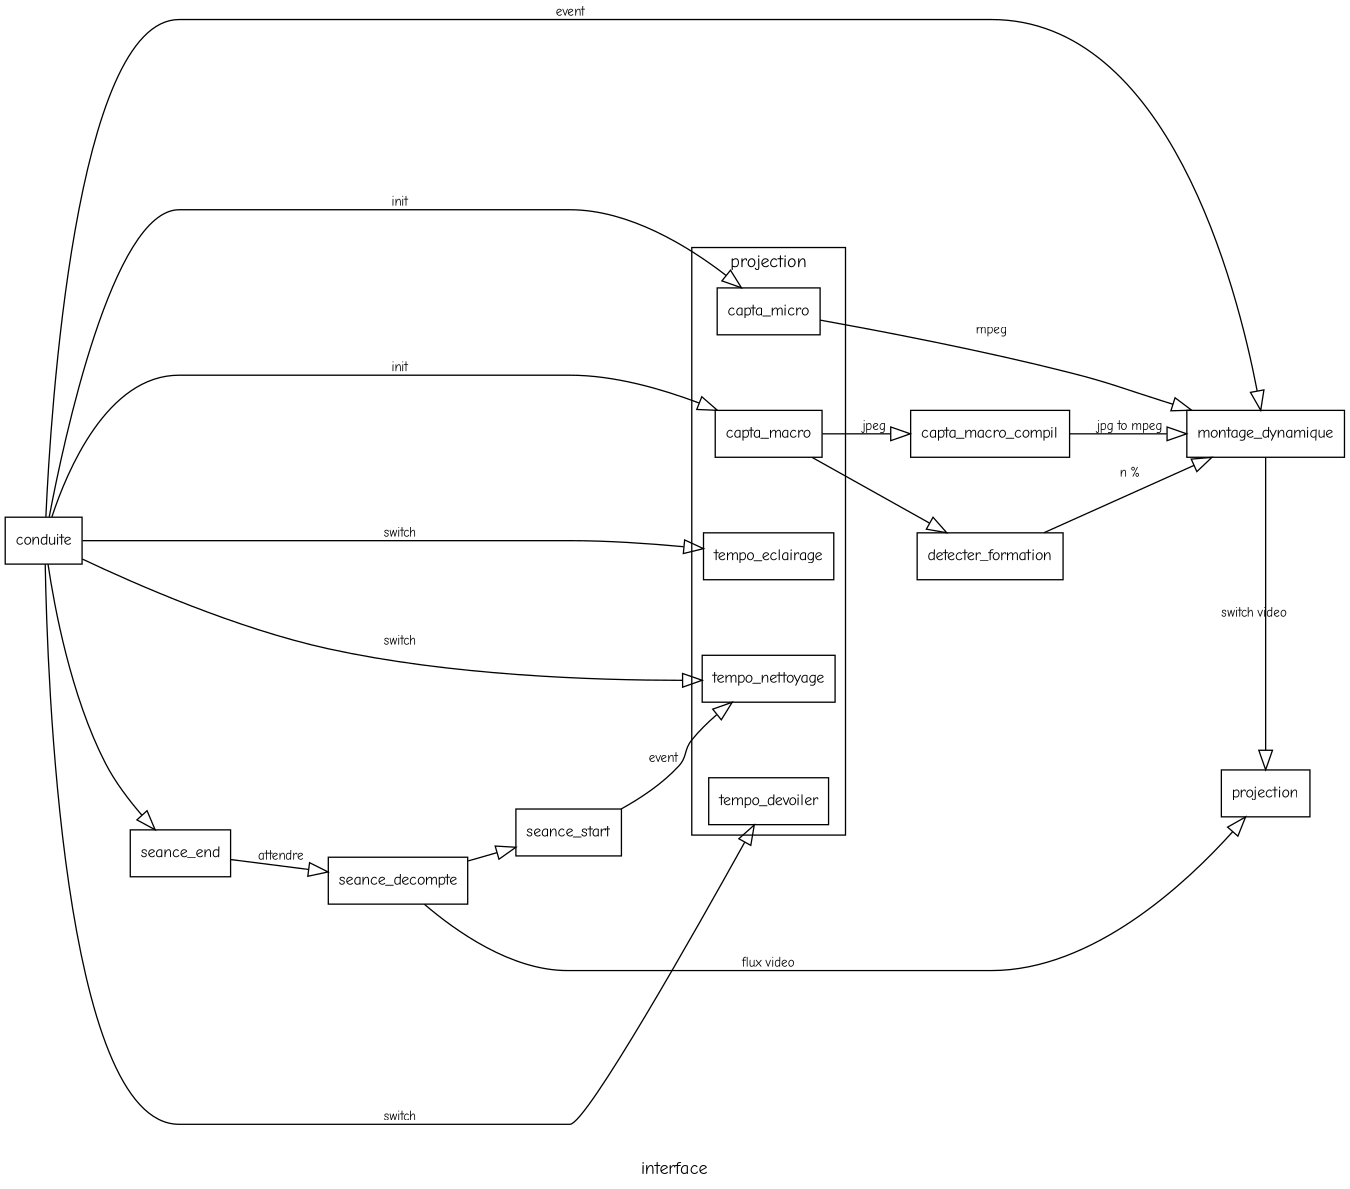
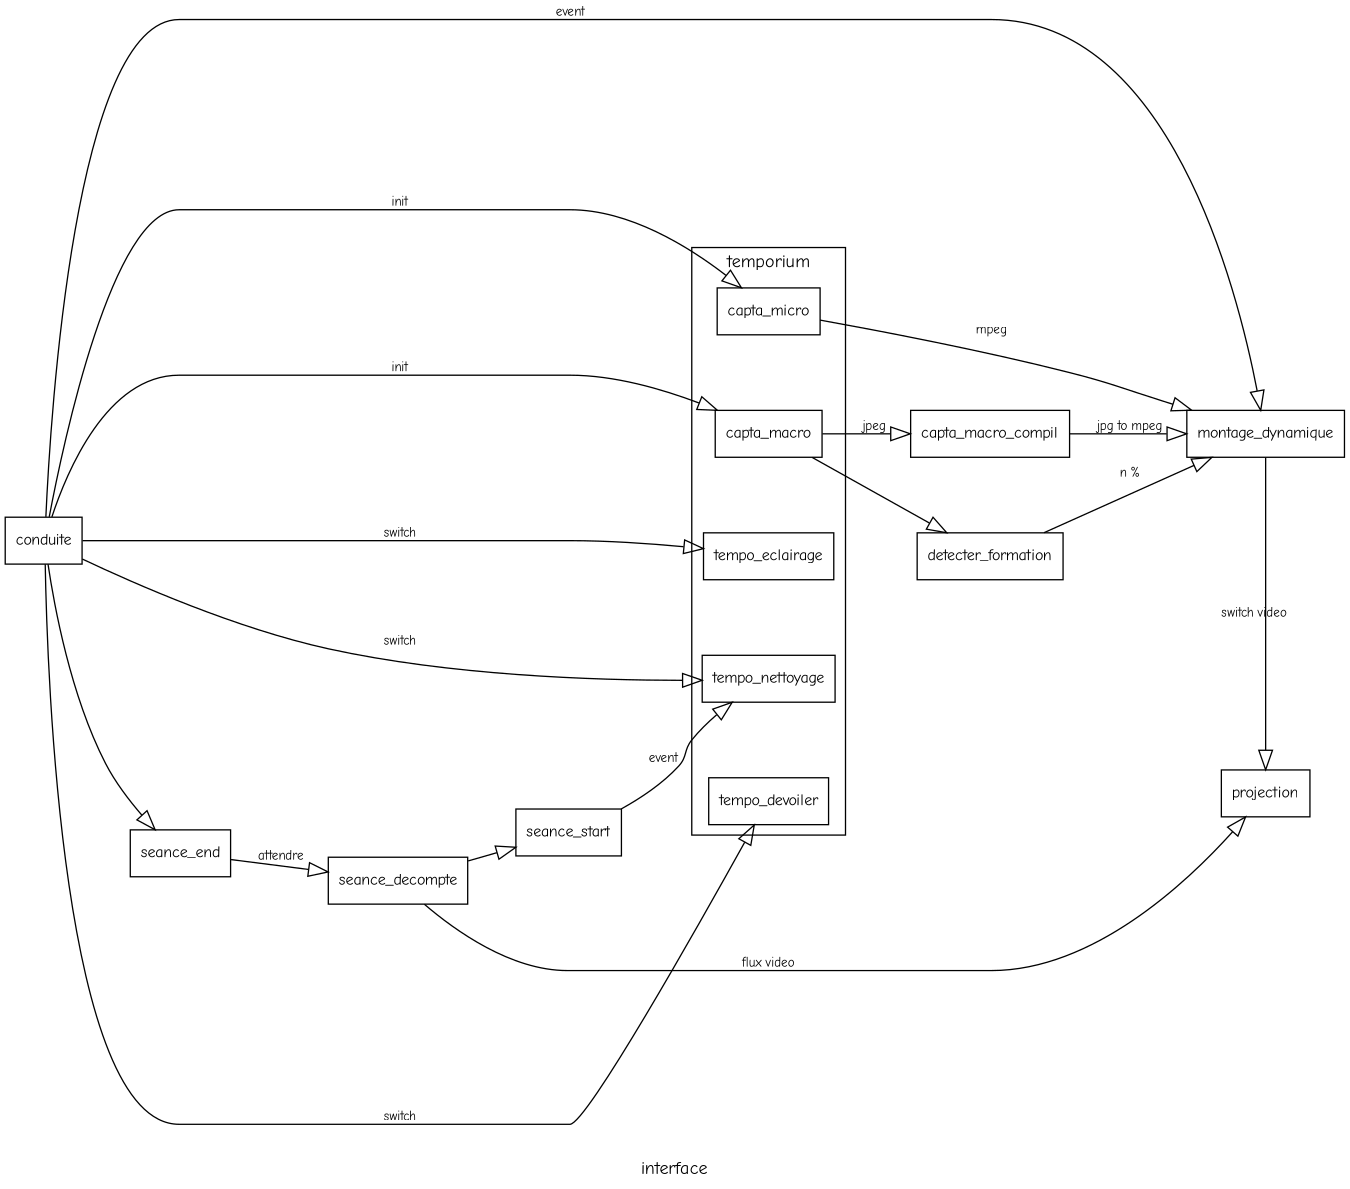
(769, 263) -> (769, 263)
